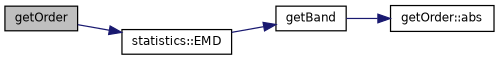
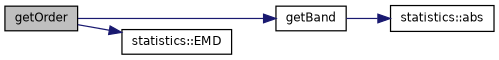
(442, 18) -> (442, 18)
(248, 30) -> (171, 18)
